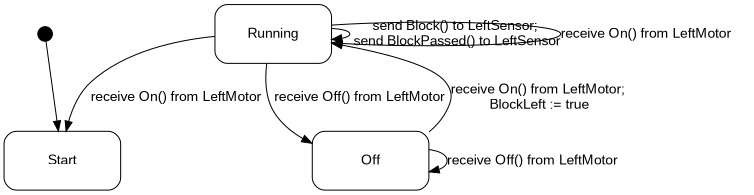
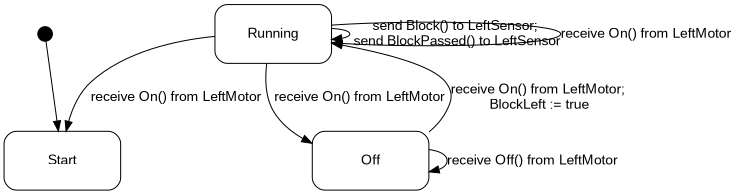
(360, 97) -> (360, 97)
